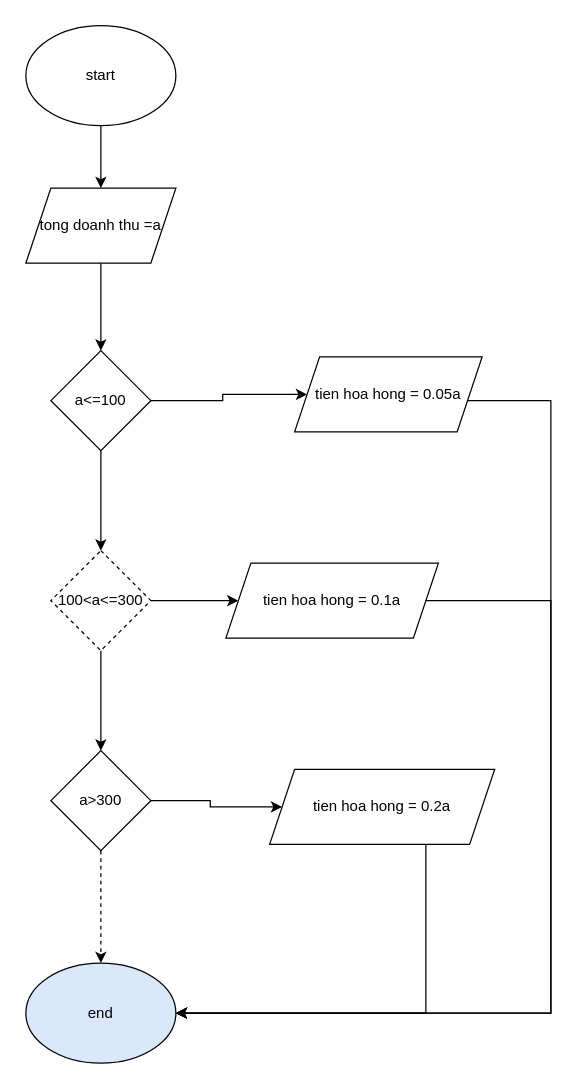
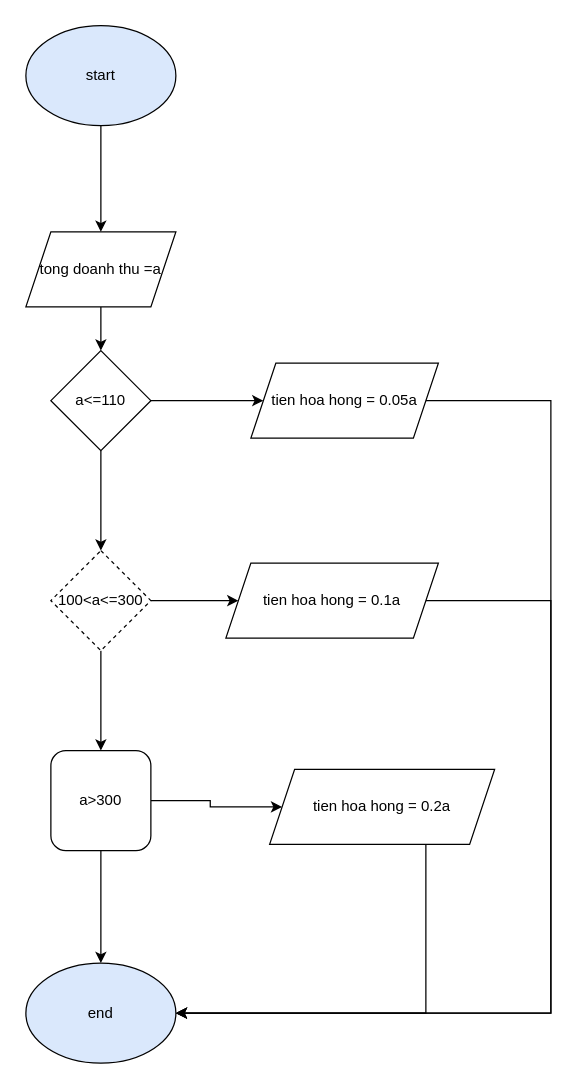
(101, 76) -> (101, 76)
(101, 226) -> (101, 269)
(388, 394) -> (344, 401)
(101, 401) -> (101, 401)
(101, 801) -> (101, 801)
(101, 903) -> (101, 903)
